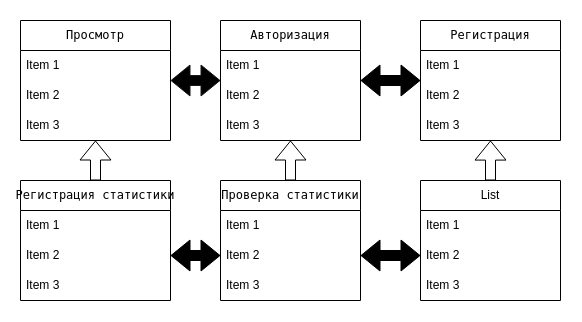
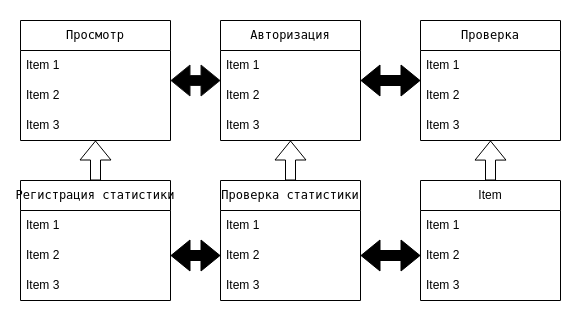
(491, 36) -> (491, 36)
(491, 196) -> (491, 196)
